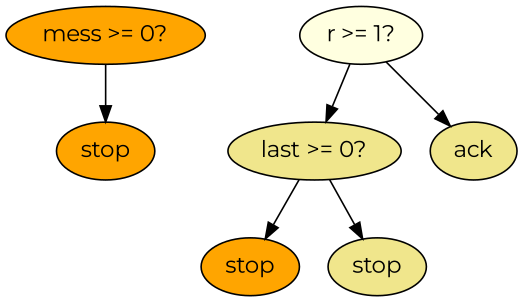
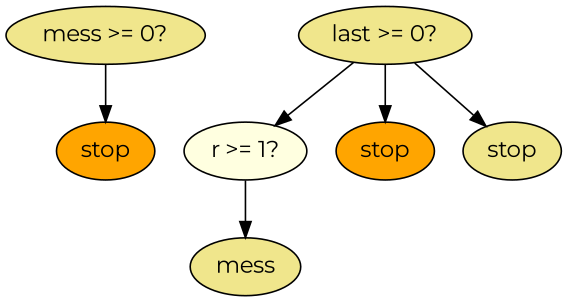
(106, 35) -> (106, 35)
(341, 85) -> (321, 89)
(474, 151) -> (245, 267)
